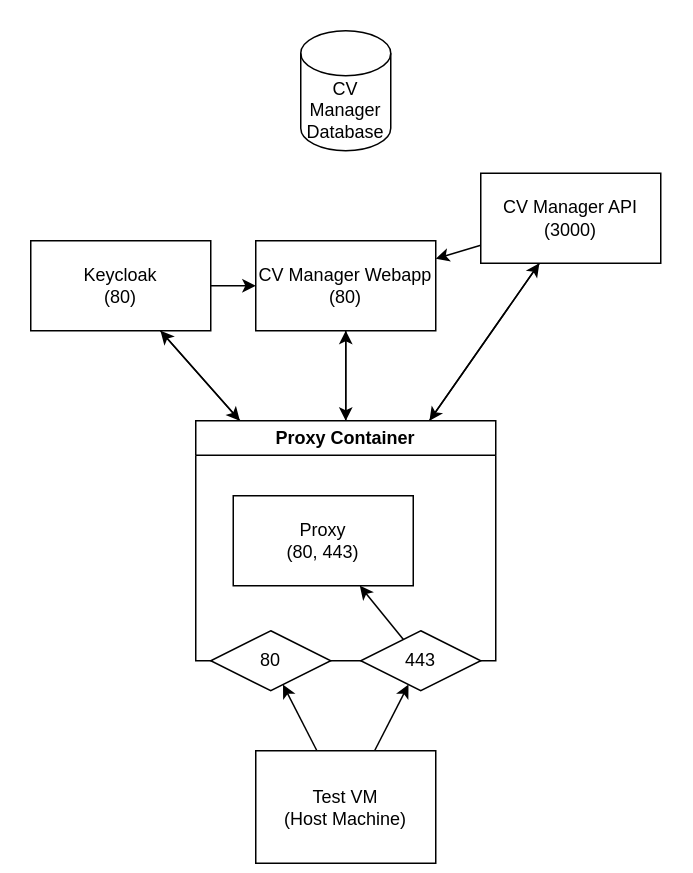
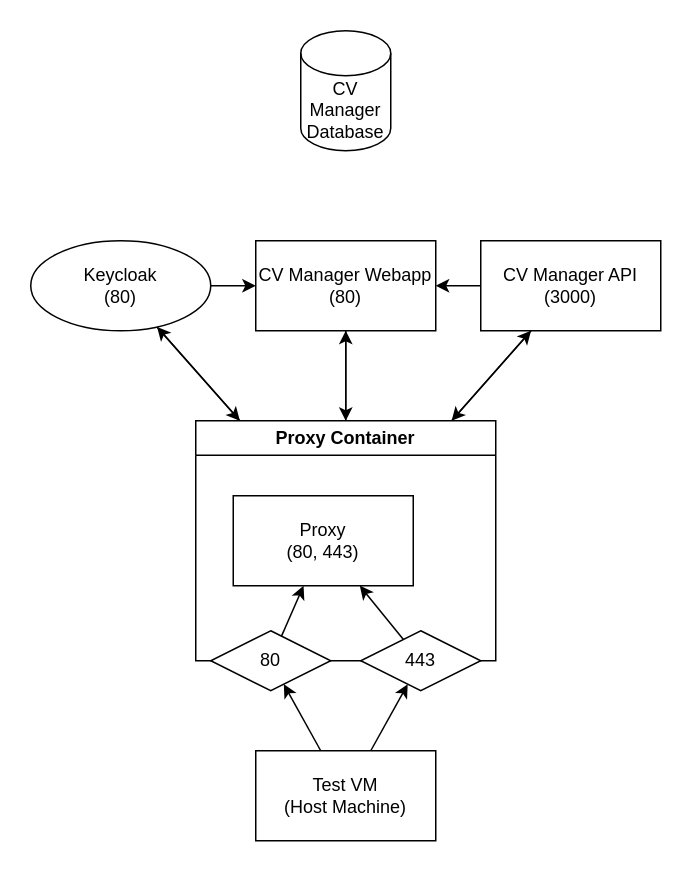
(571, 218) -> (571, 286)
(121, 286) -> (121, 286)
none -> (290, 616)
(346, 807) -> (346, 796)
